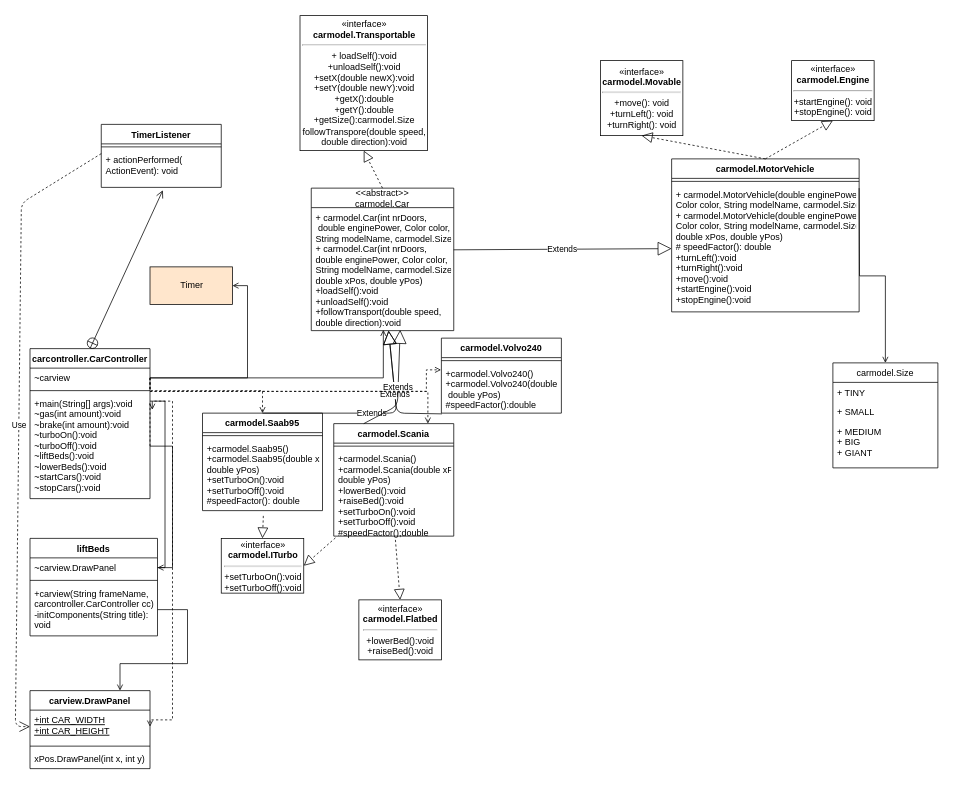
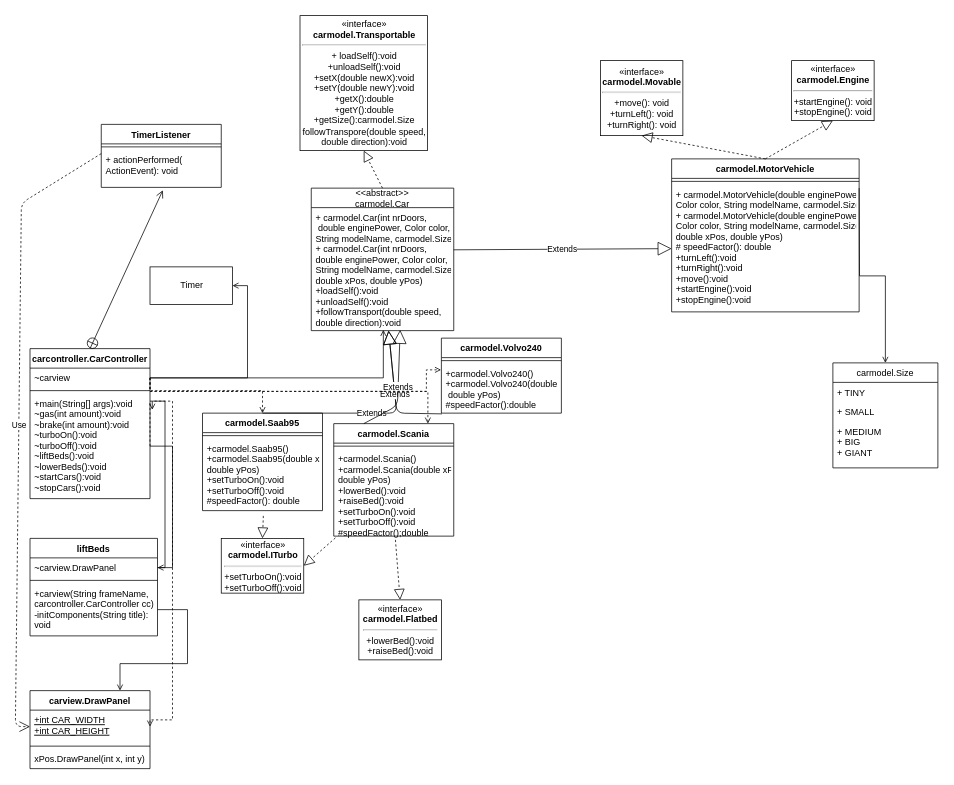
(191, 285) -> (191, 285)
